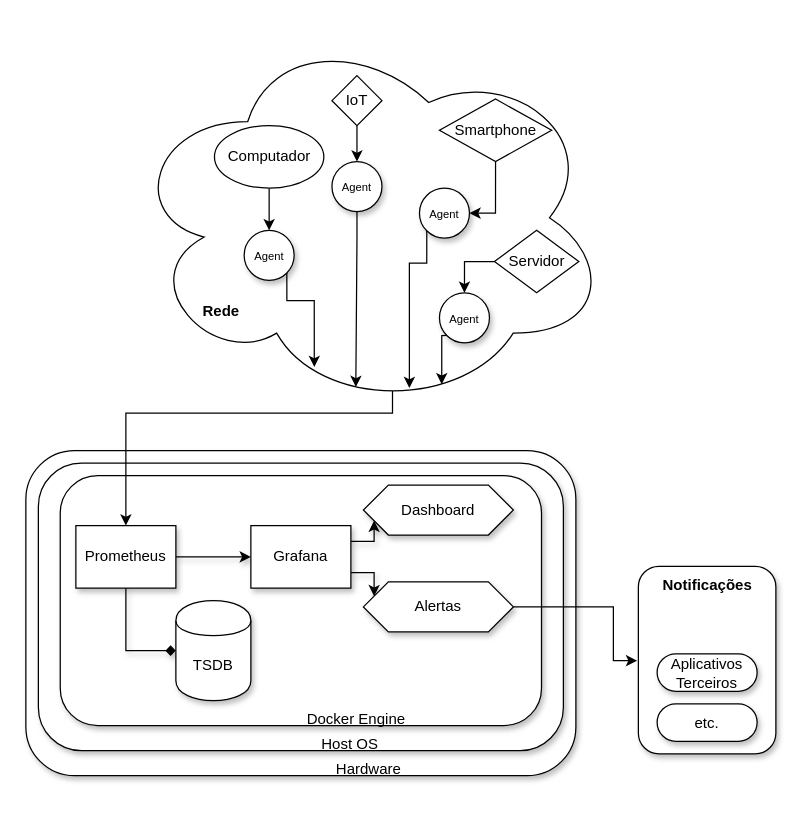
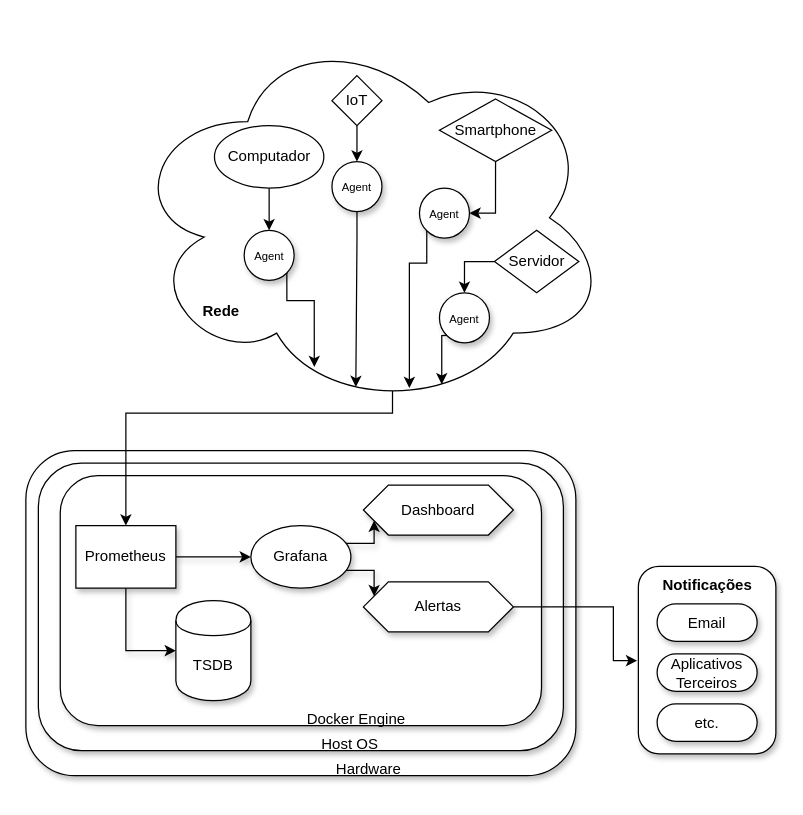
(301, 557) -> (301, 557)
none -> (707, 623)
(165, 651) -> (166, 651)
